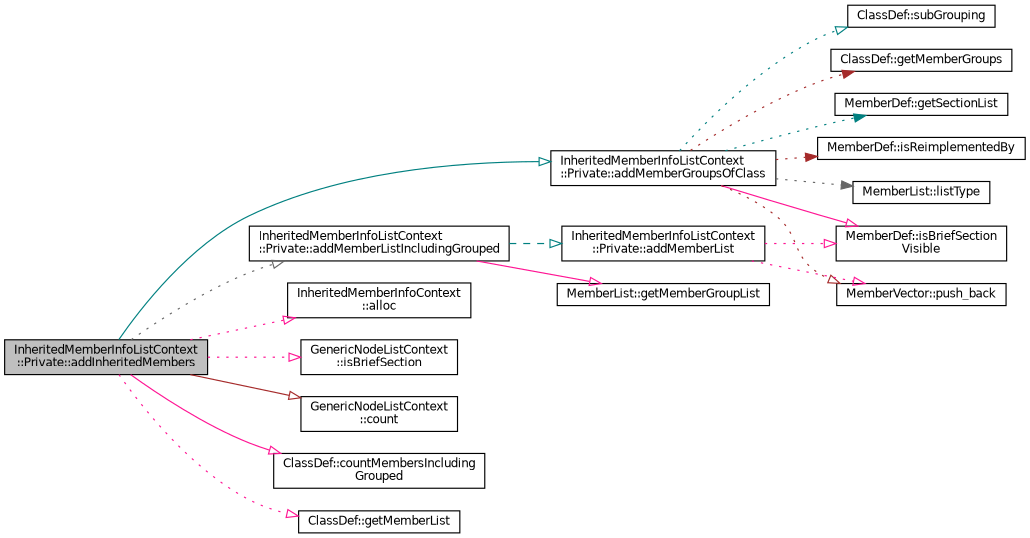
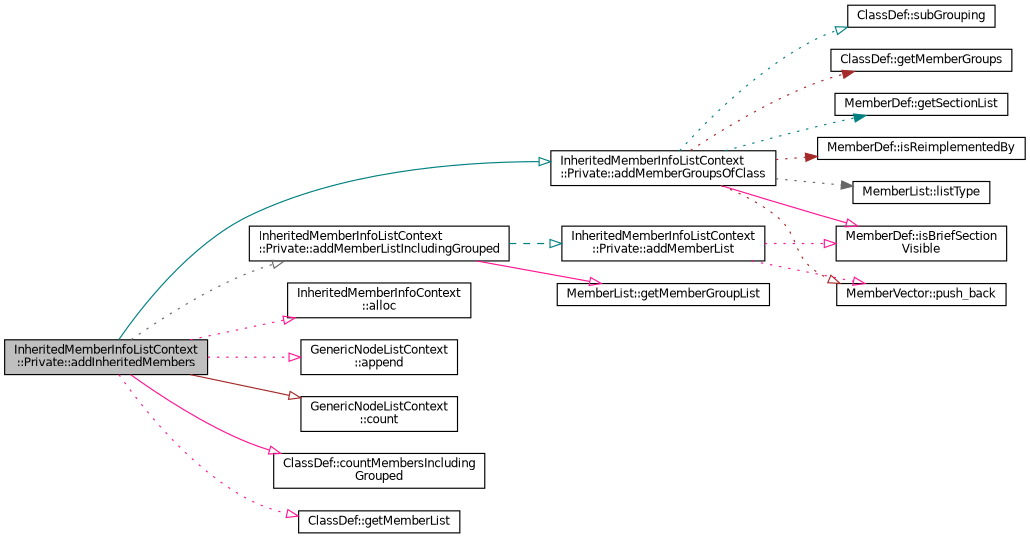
(379, 357) -> (379, 357)
